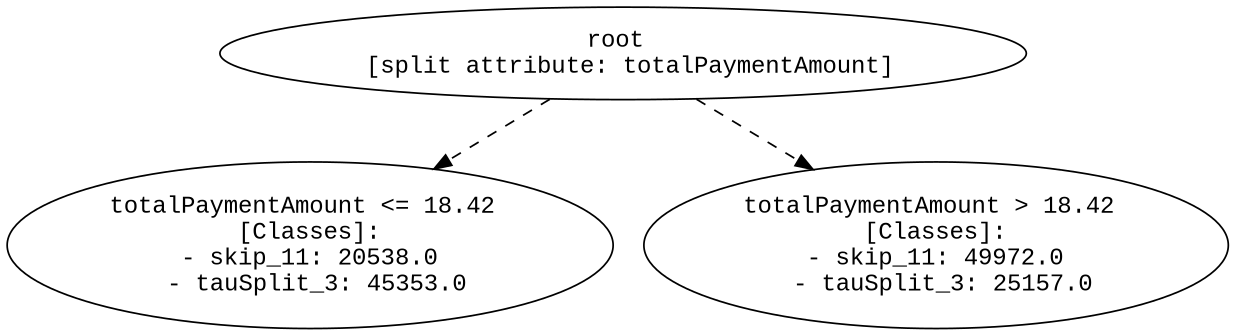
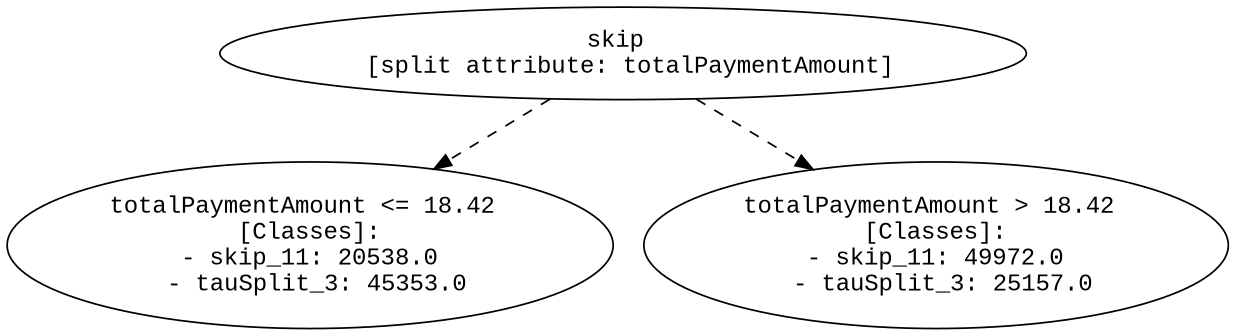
(623, 53) -> (623, 53)
